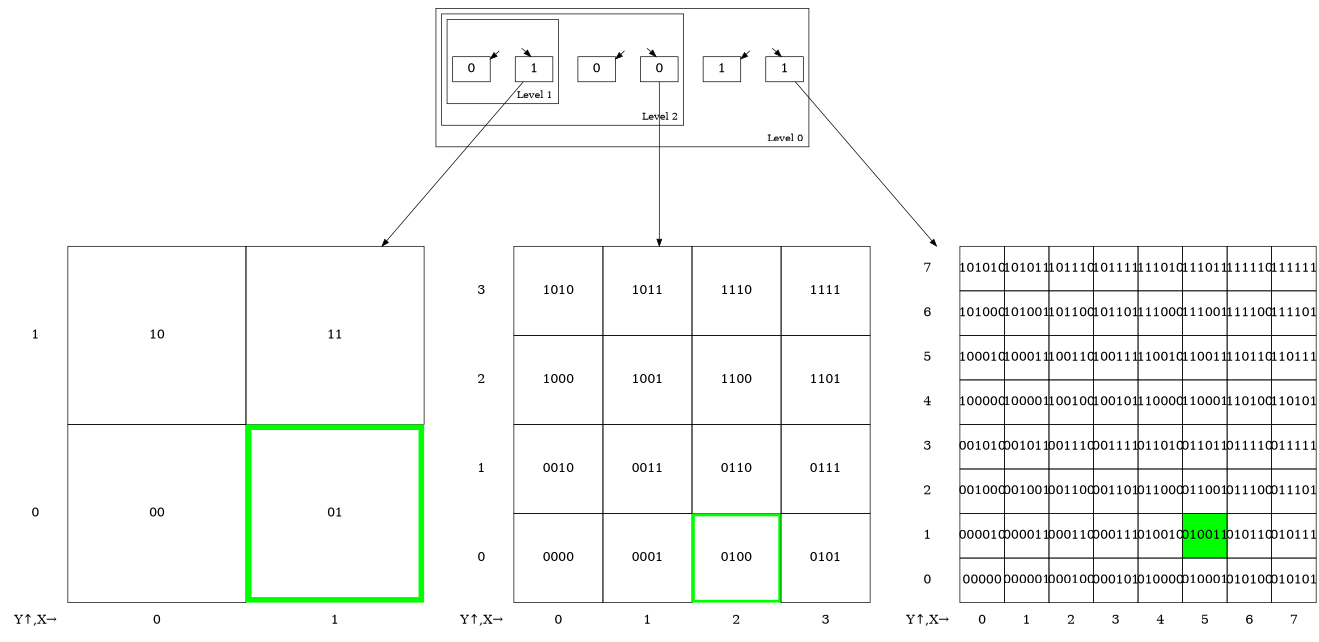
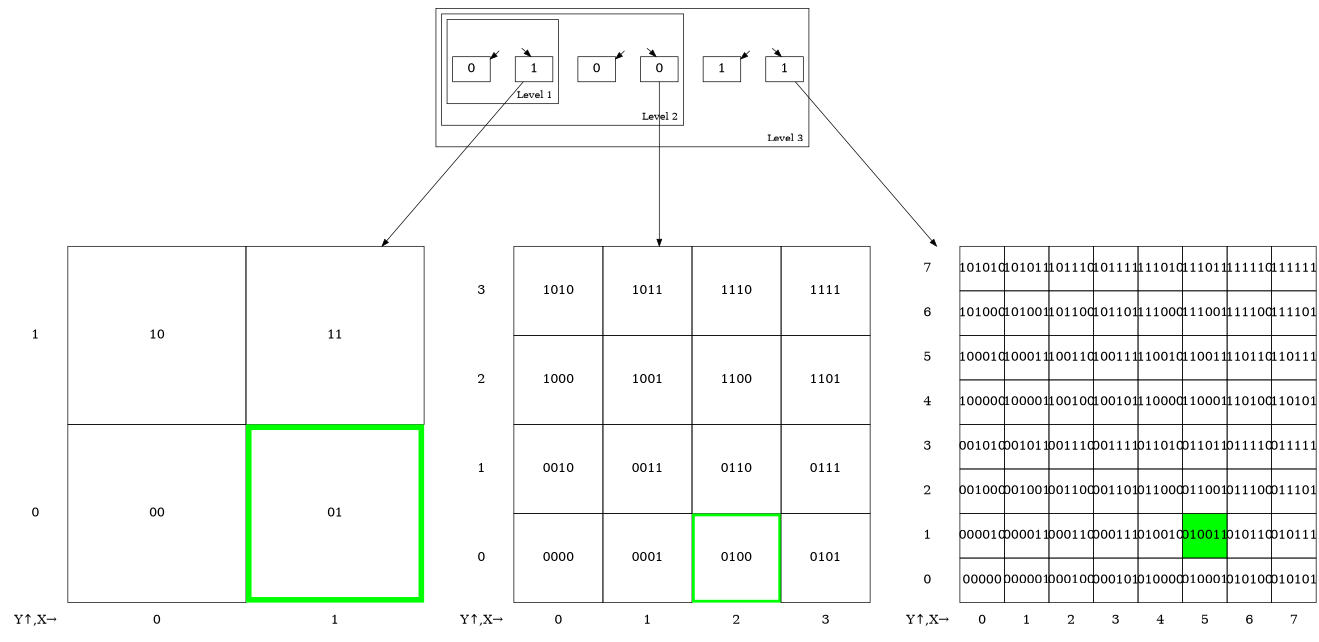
(785, 139) -> (785, 139)
